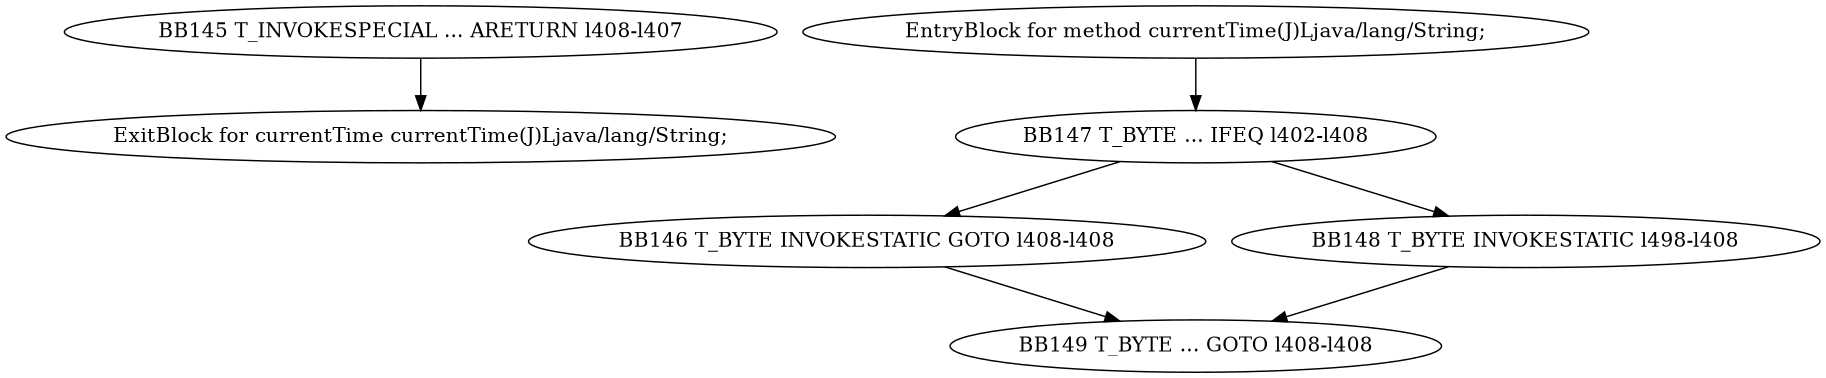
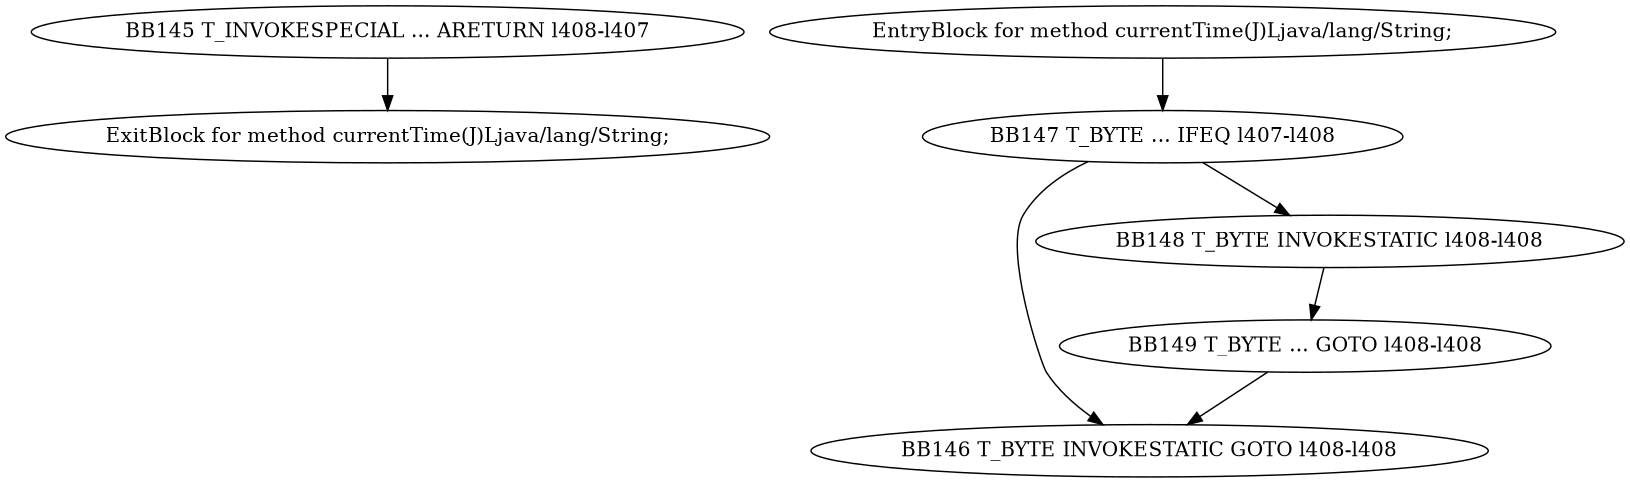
(421, 137) -> (388, 137)
(1196, 137) -> (1163, 137)
(1526, 241) -> (1330, 241)
(1025, 292) -> (1234, 394)
